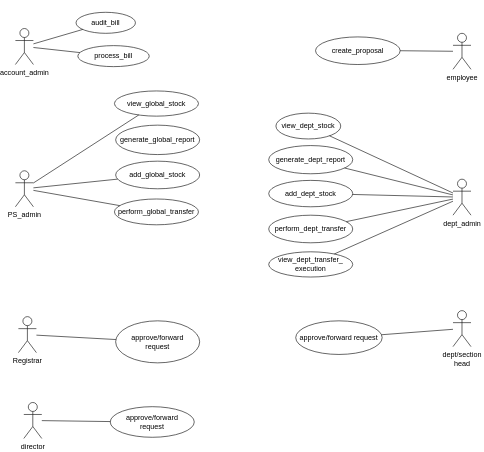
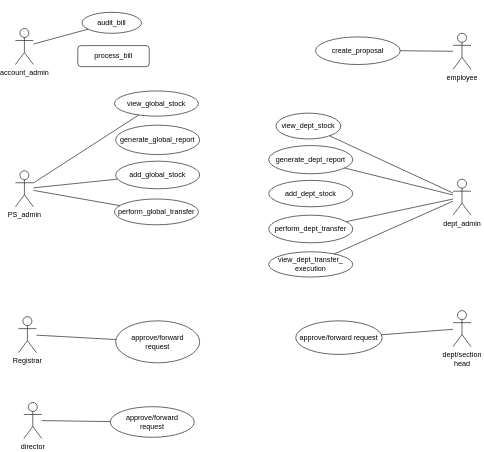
(106, 23) -> (112, 23)
(57, 50) -> none
(113, 56) -> (113, 56)
(403, 196) -> none
